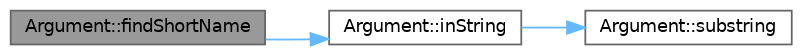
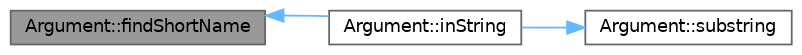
(288, 40) -> (306, 16)
